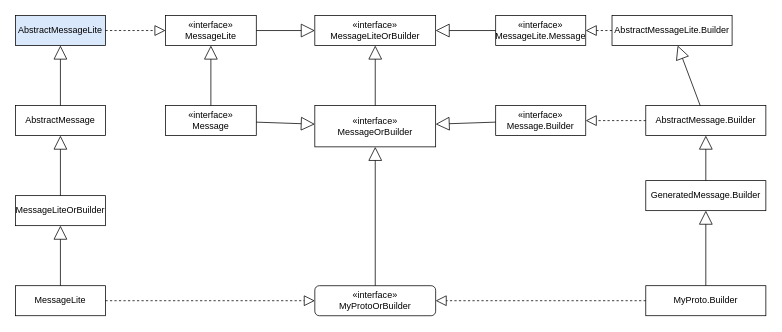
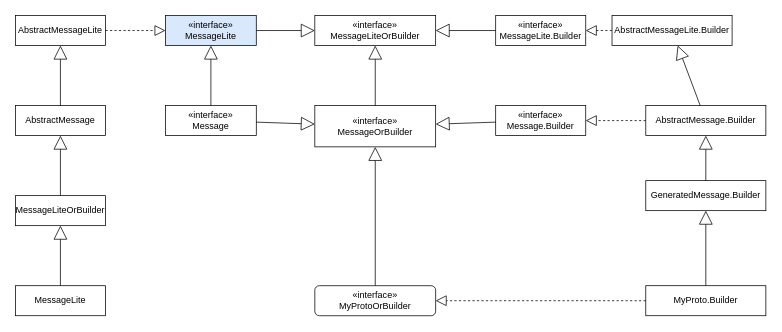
(60, 30) -> (60, 30)
(211, 30) -> (211, 30)
(540, 30) -> (540, 30)
(205, 300) -> none
